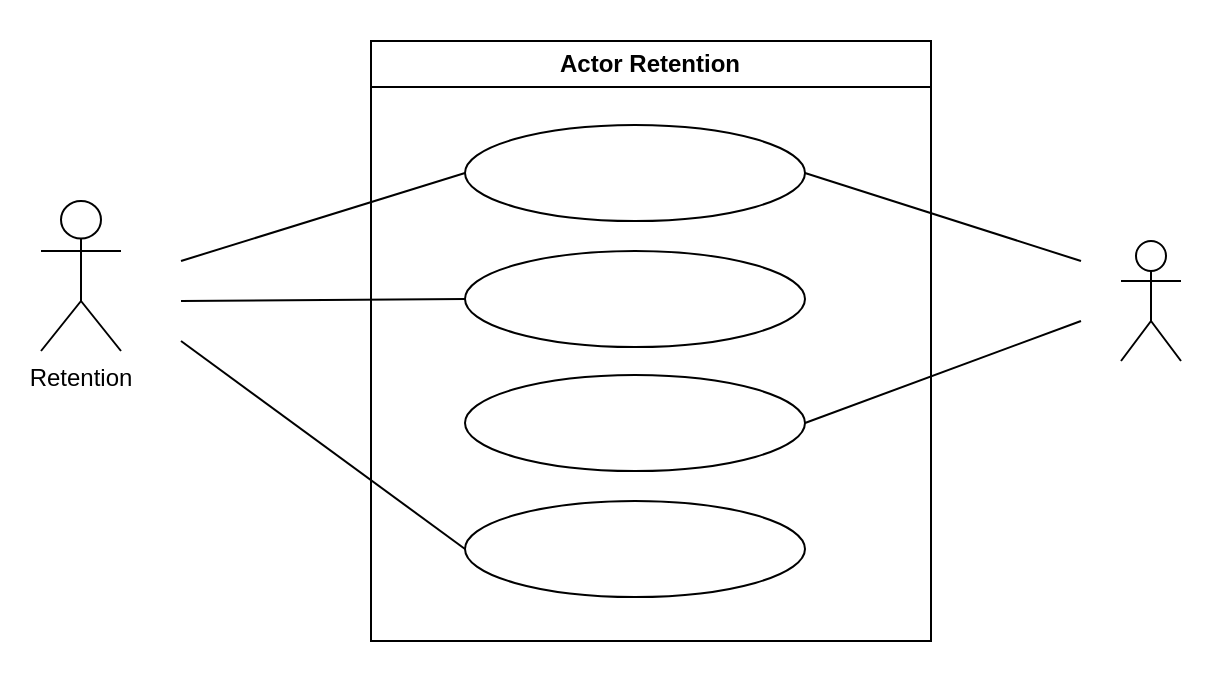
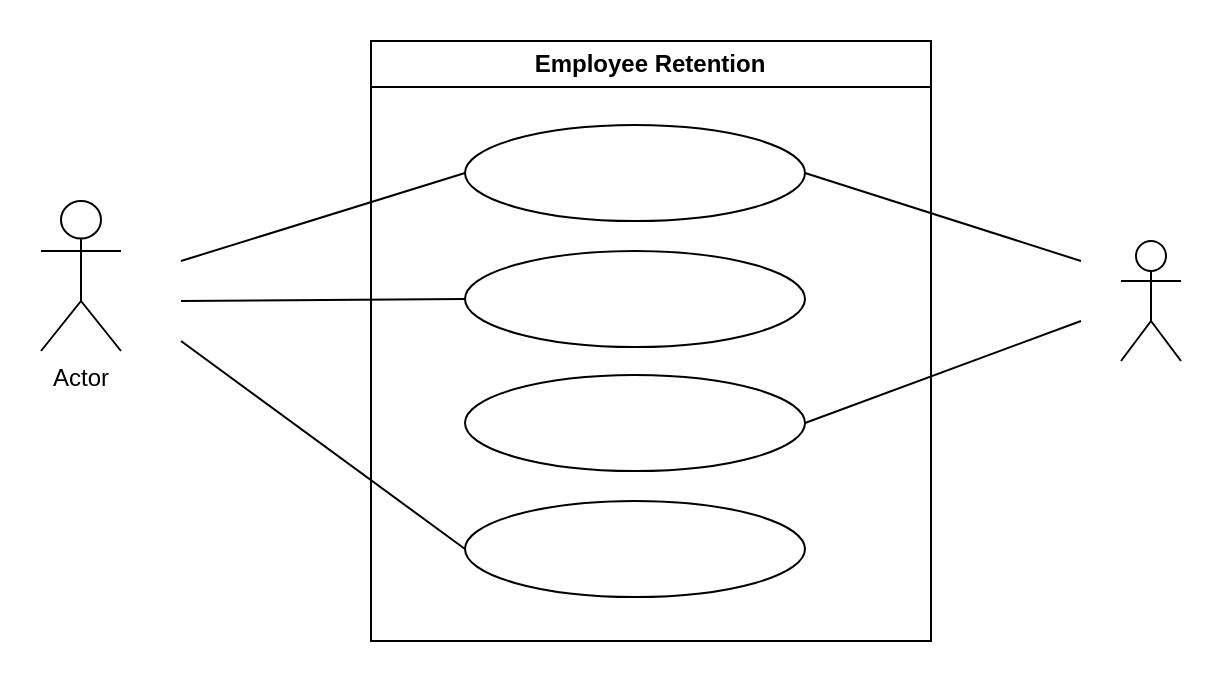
(651, 65) -> (651, 65)
(82, 379) -> (82, 379)
